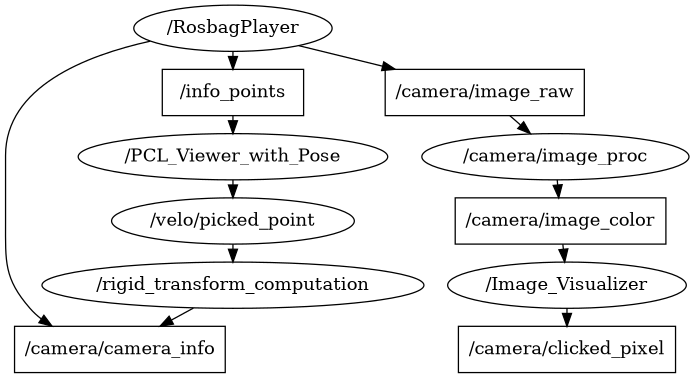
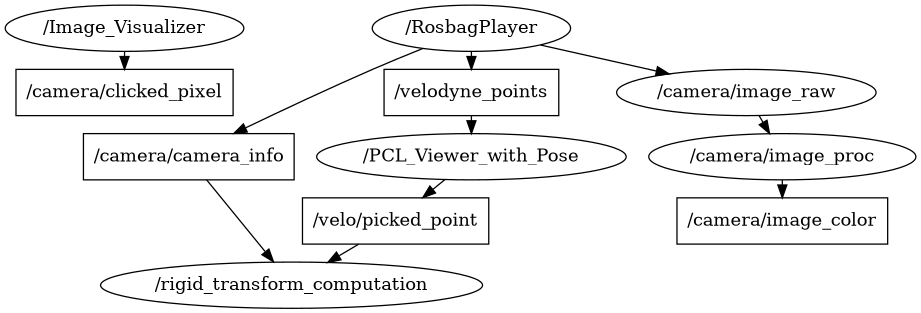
(233, 92) -> (471, 92)
(485, 92) -> (746, 92)
(233, 221) -> (396, 221)
(563, 247) -> none
(182, 314) -> (236, 216)
